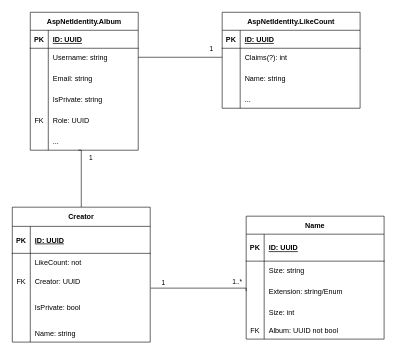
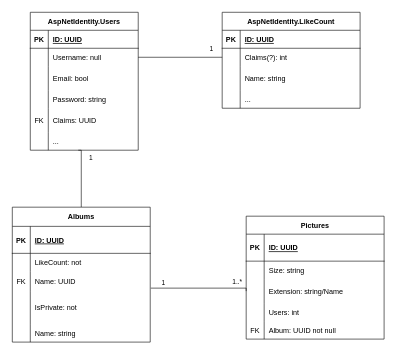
(84, 22) -> (84, 22)
(82, 58) -> (77, 58)
(74, 79) -> (70, 79)
(83, 100) -> (82, 100)
(70, 121) -> (73, 121)
(81, 217) -> (81, 217)
(315, 226) -> (315, 226)
(59, 282) -> (53, 282)
(309, 292) -> (309, 292)
(61, 308) -> (60, 308)
(283, 313) -> (286, 313)
(304, 331) -> (303, 331)
